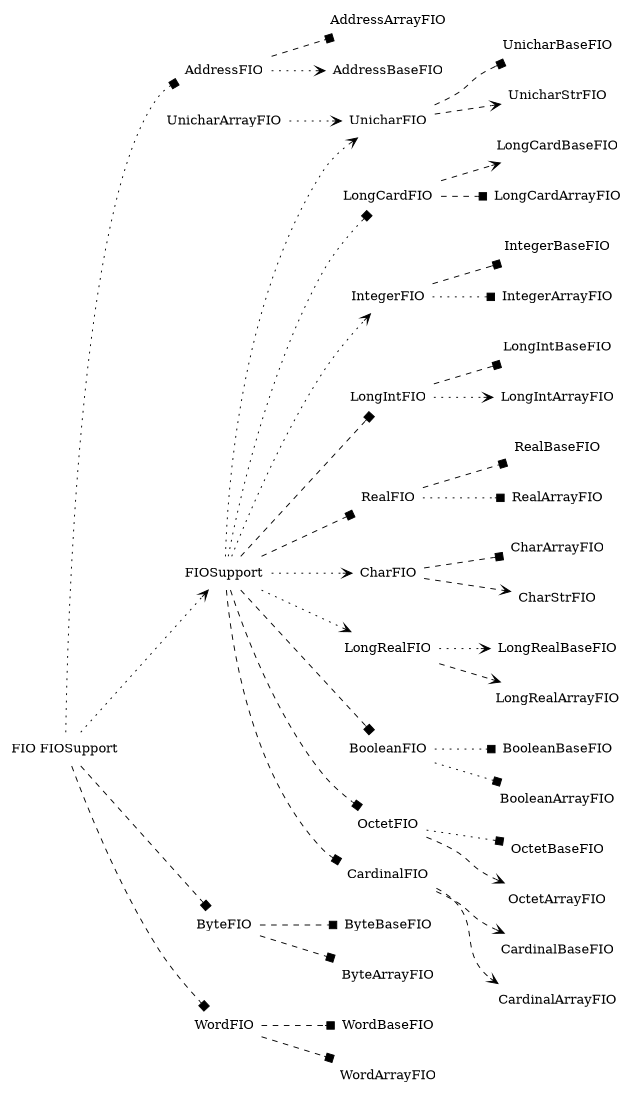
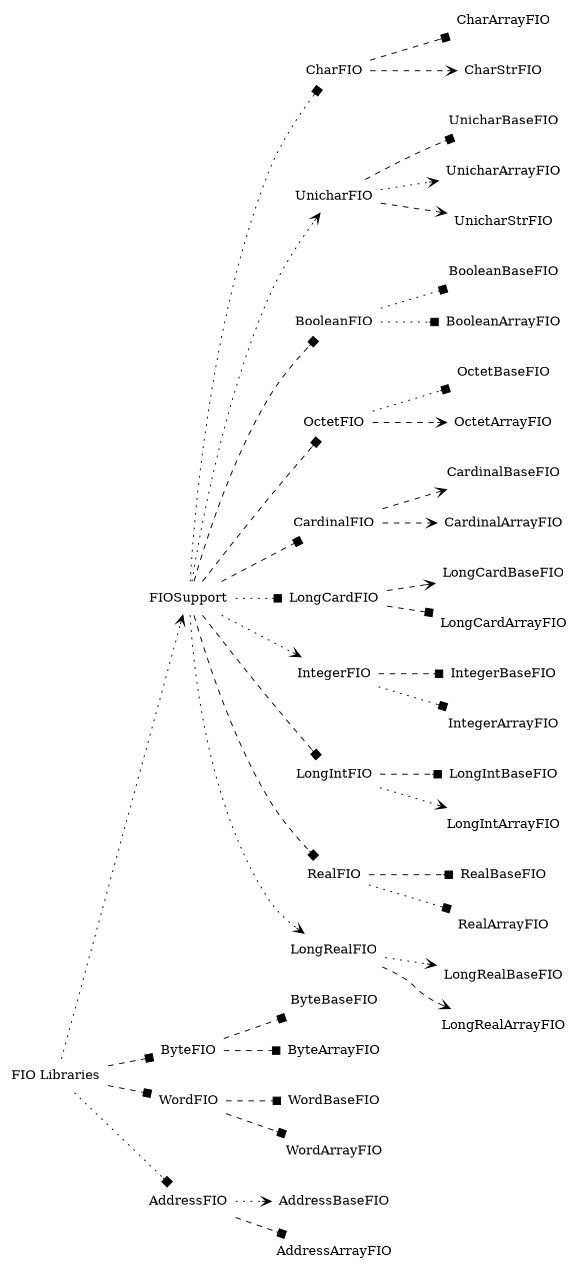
(311, 121) -> (405, 186)
(307, 573) -> (223, 330)
(65, 749) -> (56, 1076)
